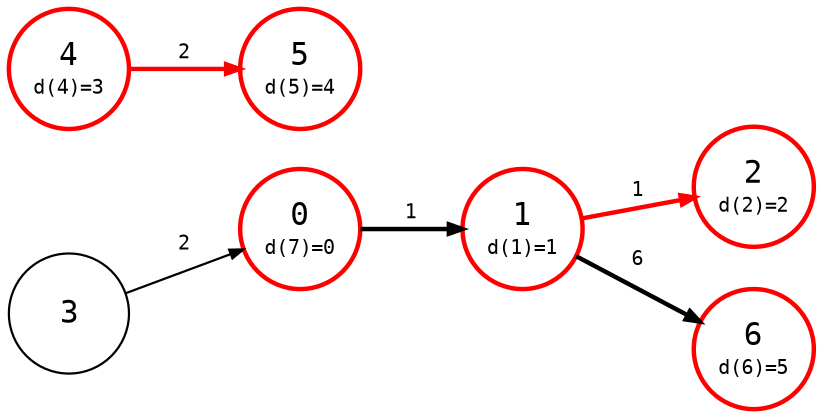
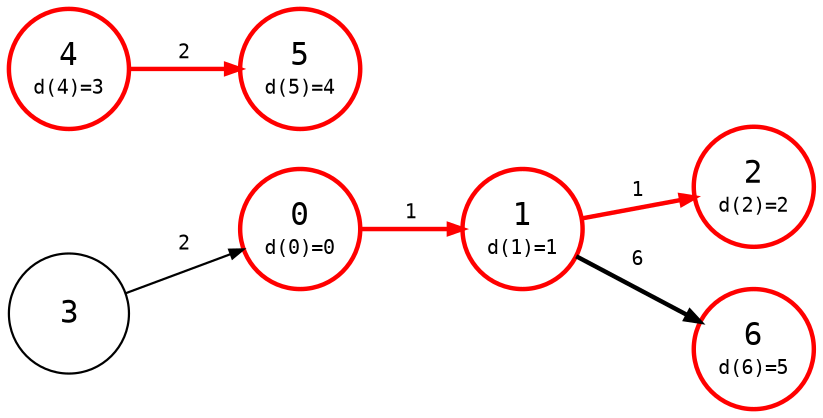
(404, 229) -> (404, 229)
(300, 248) -> (300, 248)
